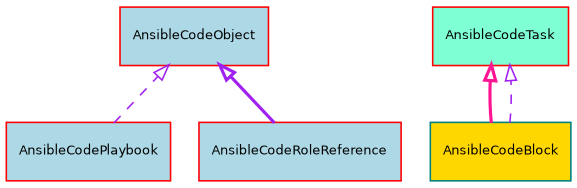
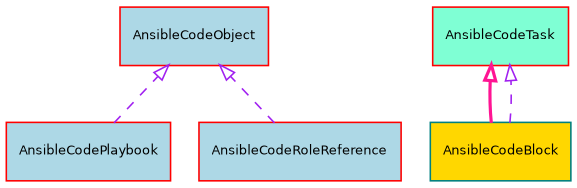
(253, 100) -> (253, 100)
